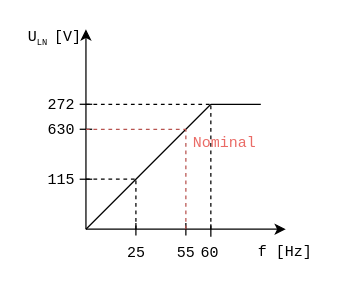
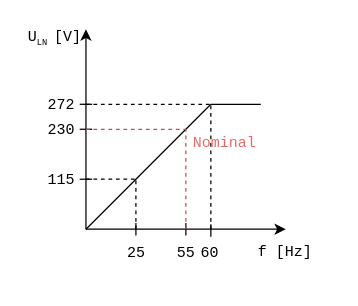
(61, 129) -> (61, 129)
